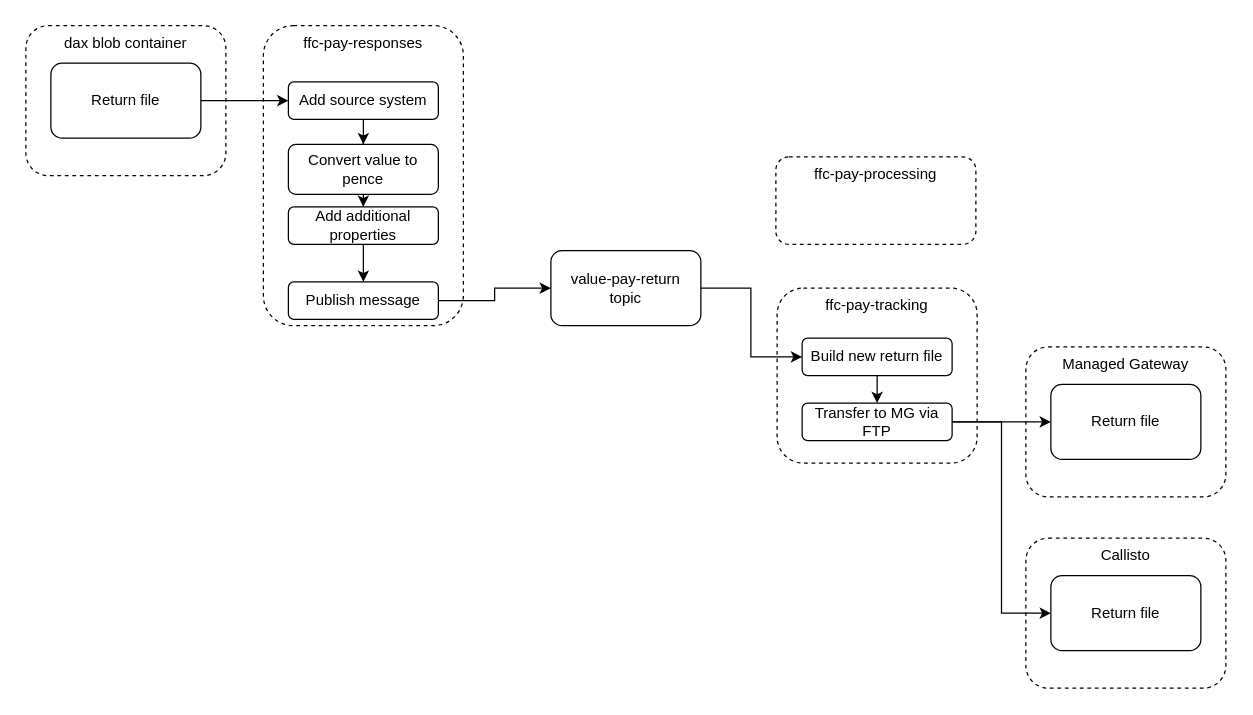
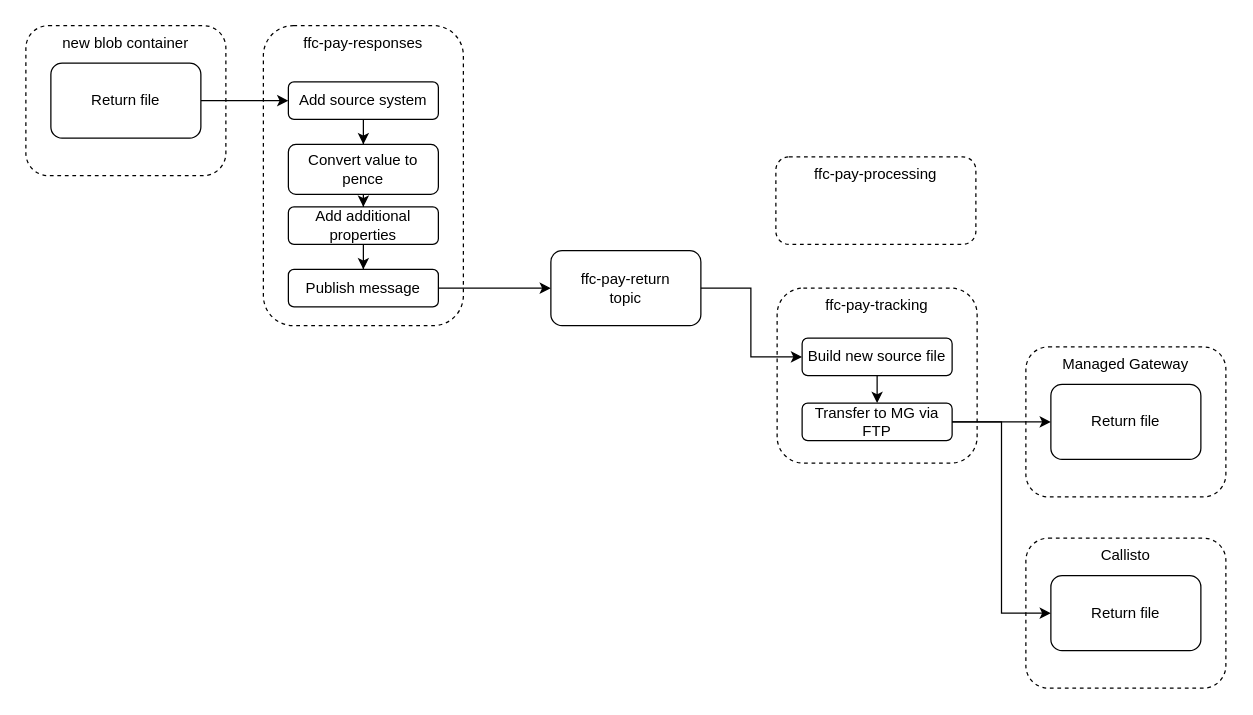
(126, 43) -> (126, 43)
(626, 288) -> (626, 288)
(363, 301) -> (363, 288)
(877, 357) -> (877, 357)
